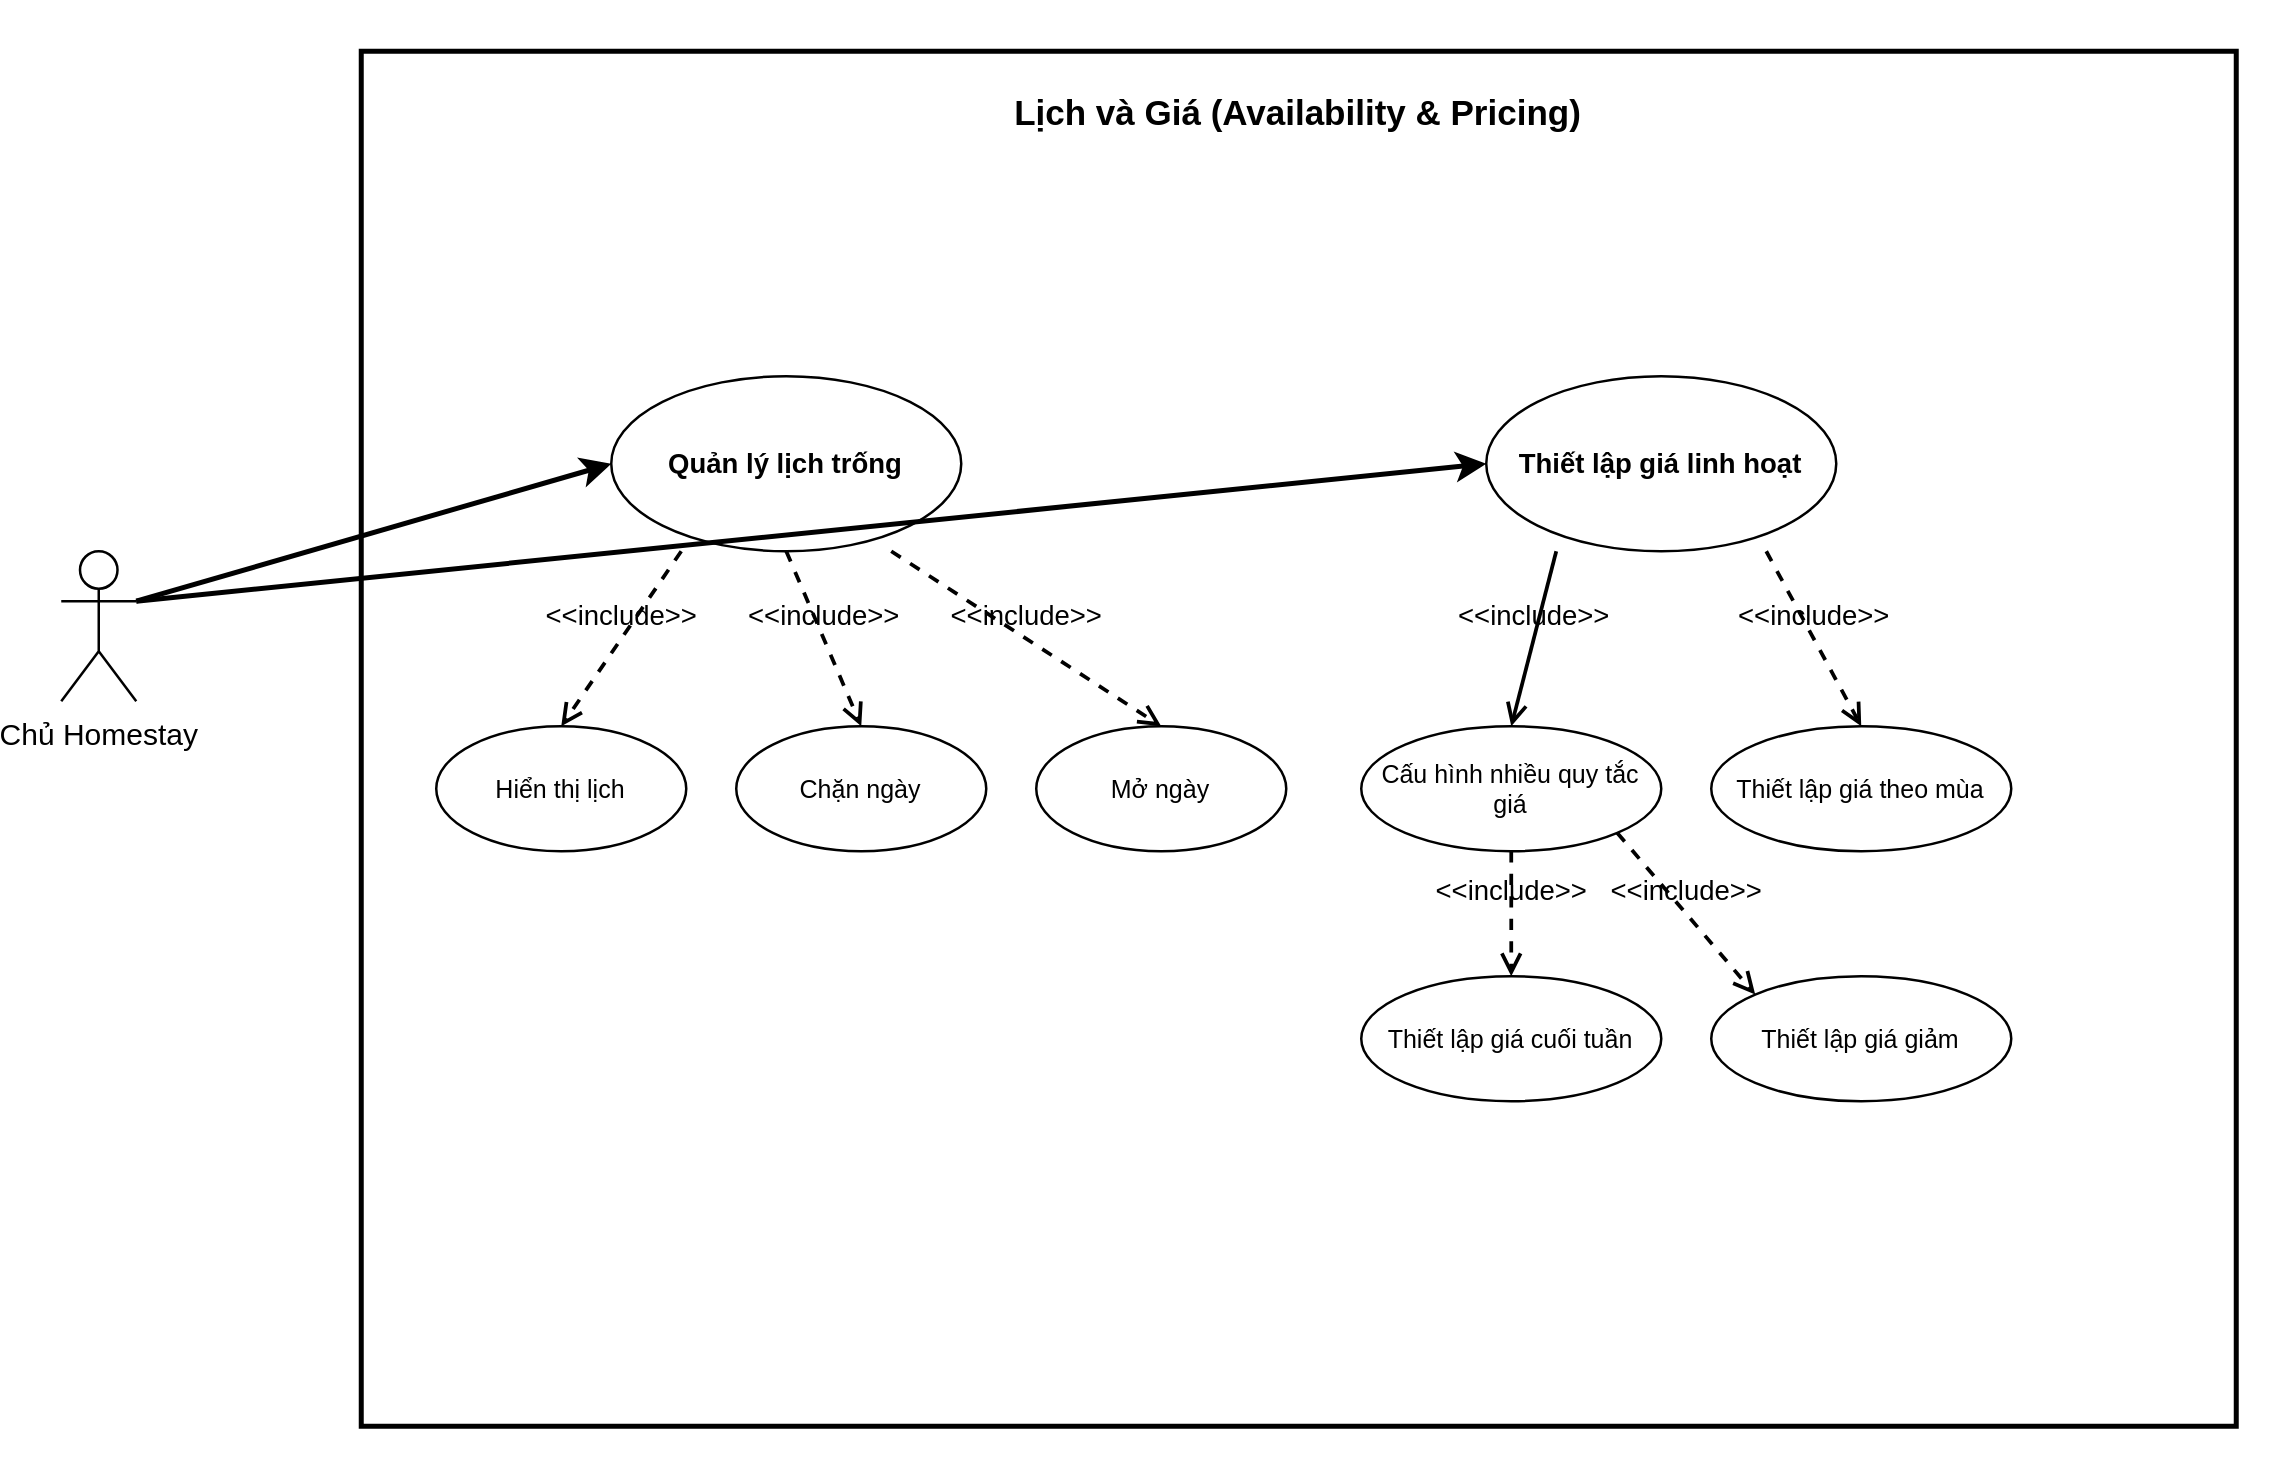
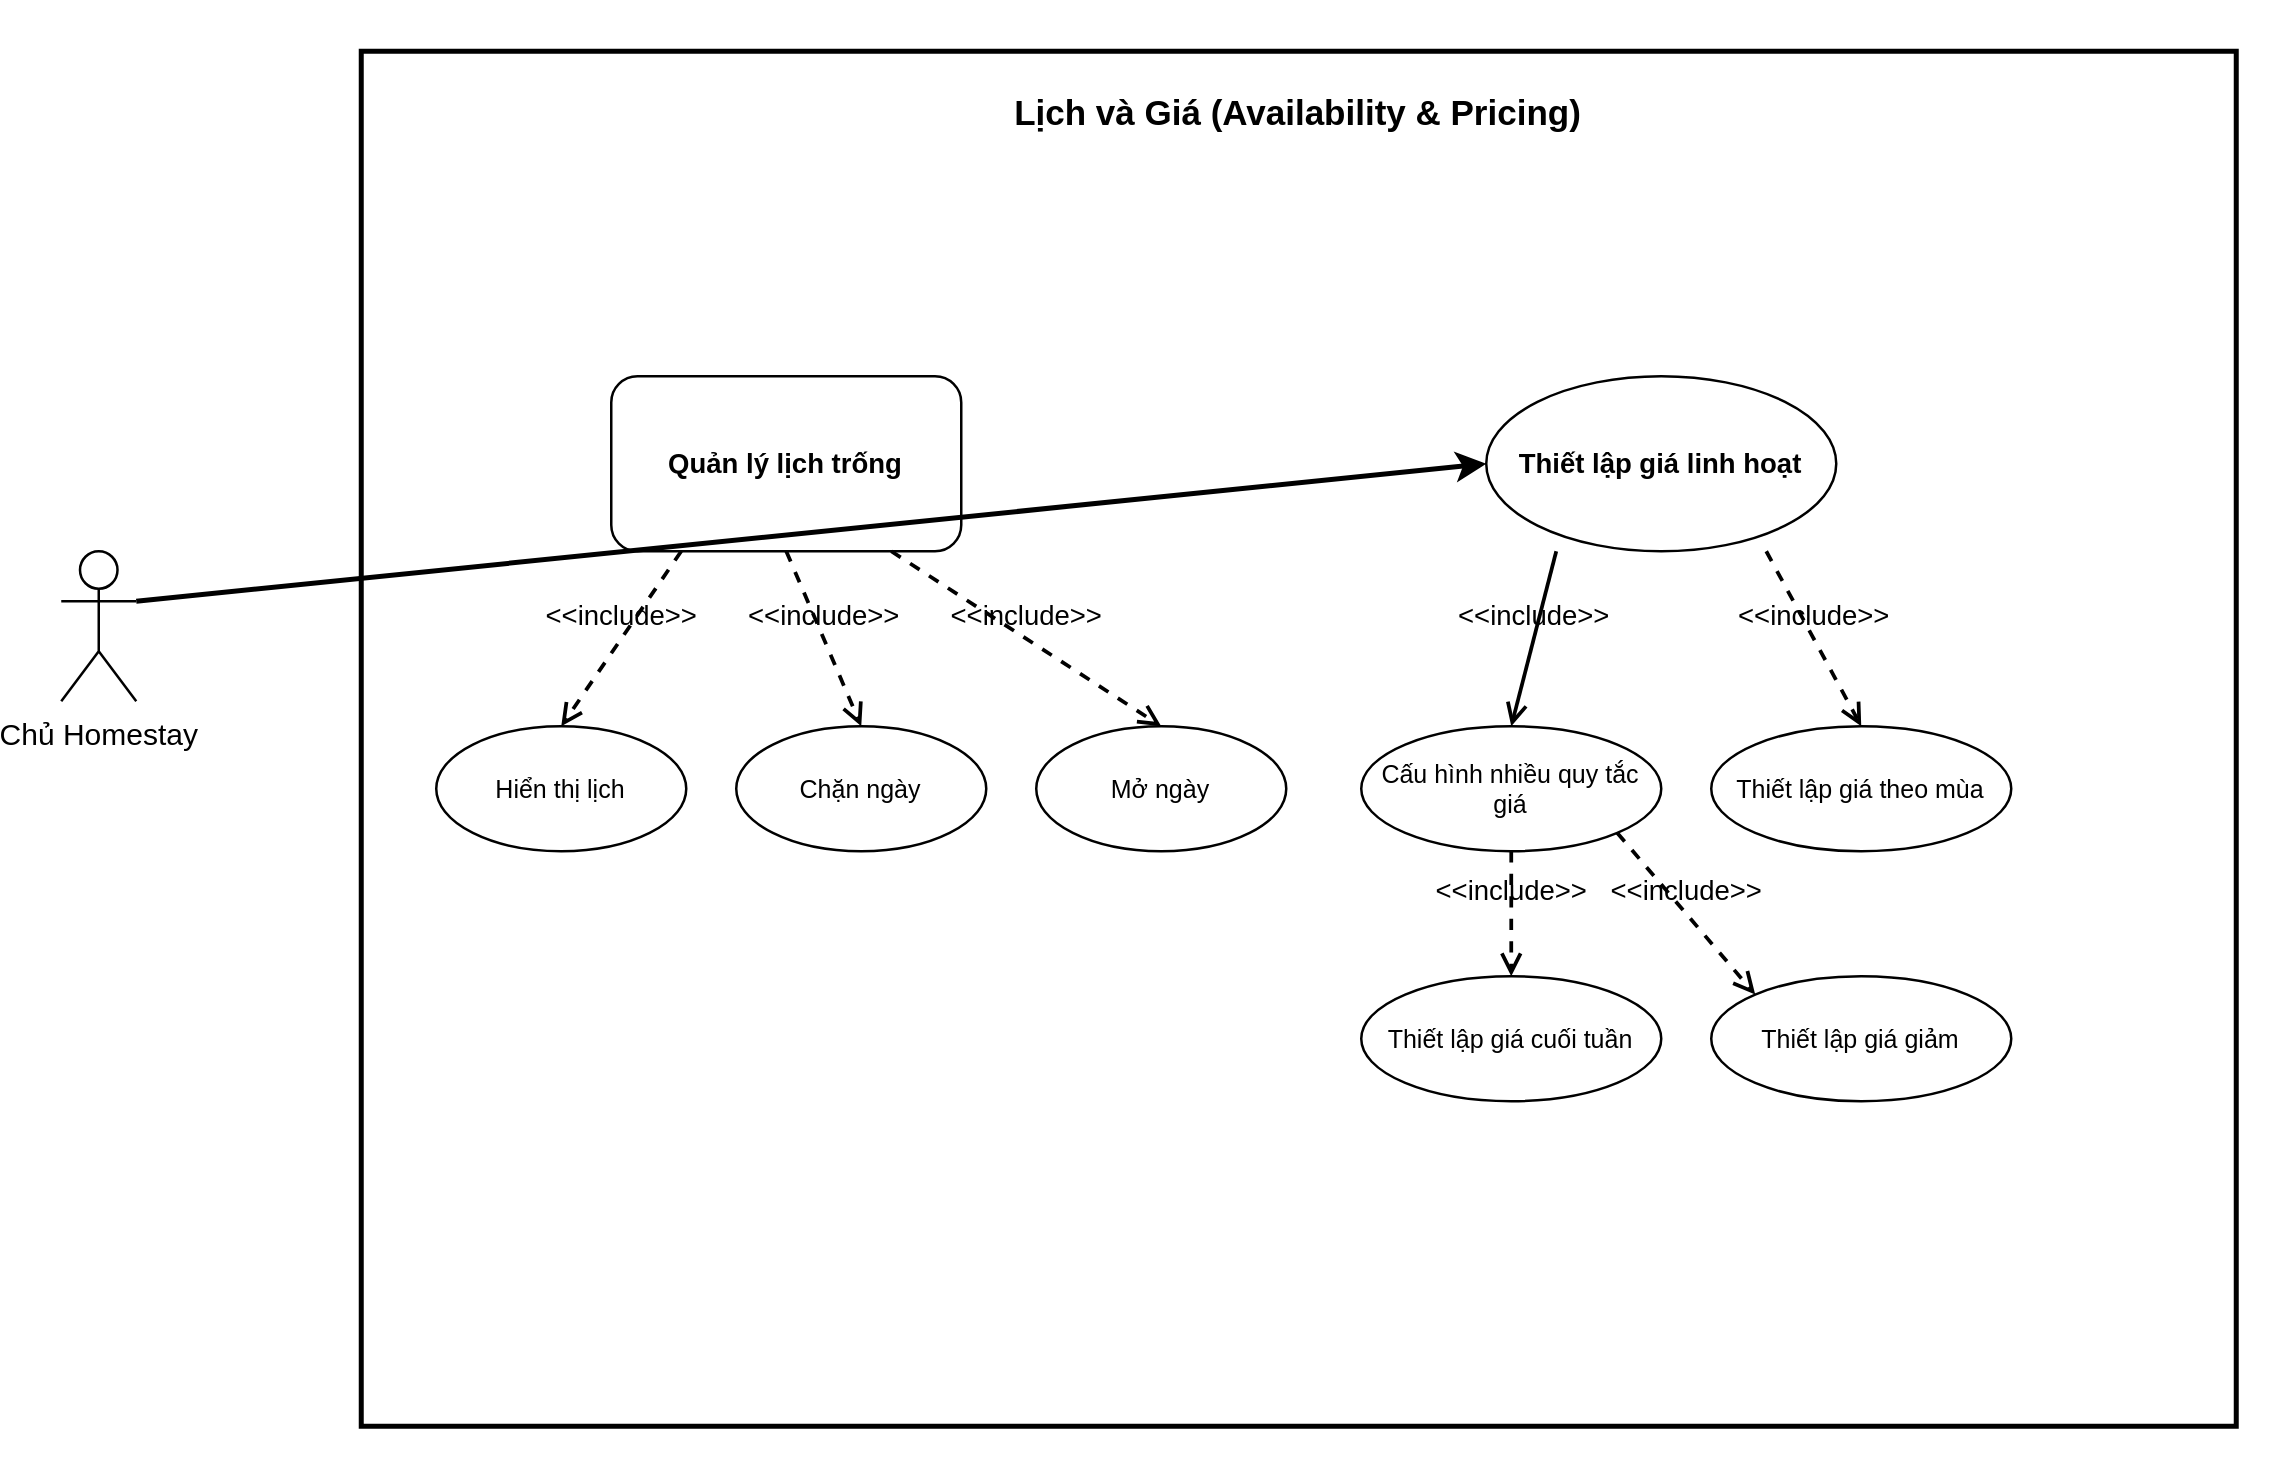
(786, 464) -> (786, 464)
(372, 533) -> none
